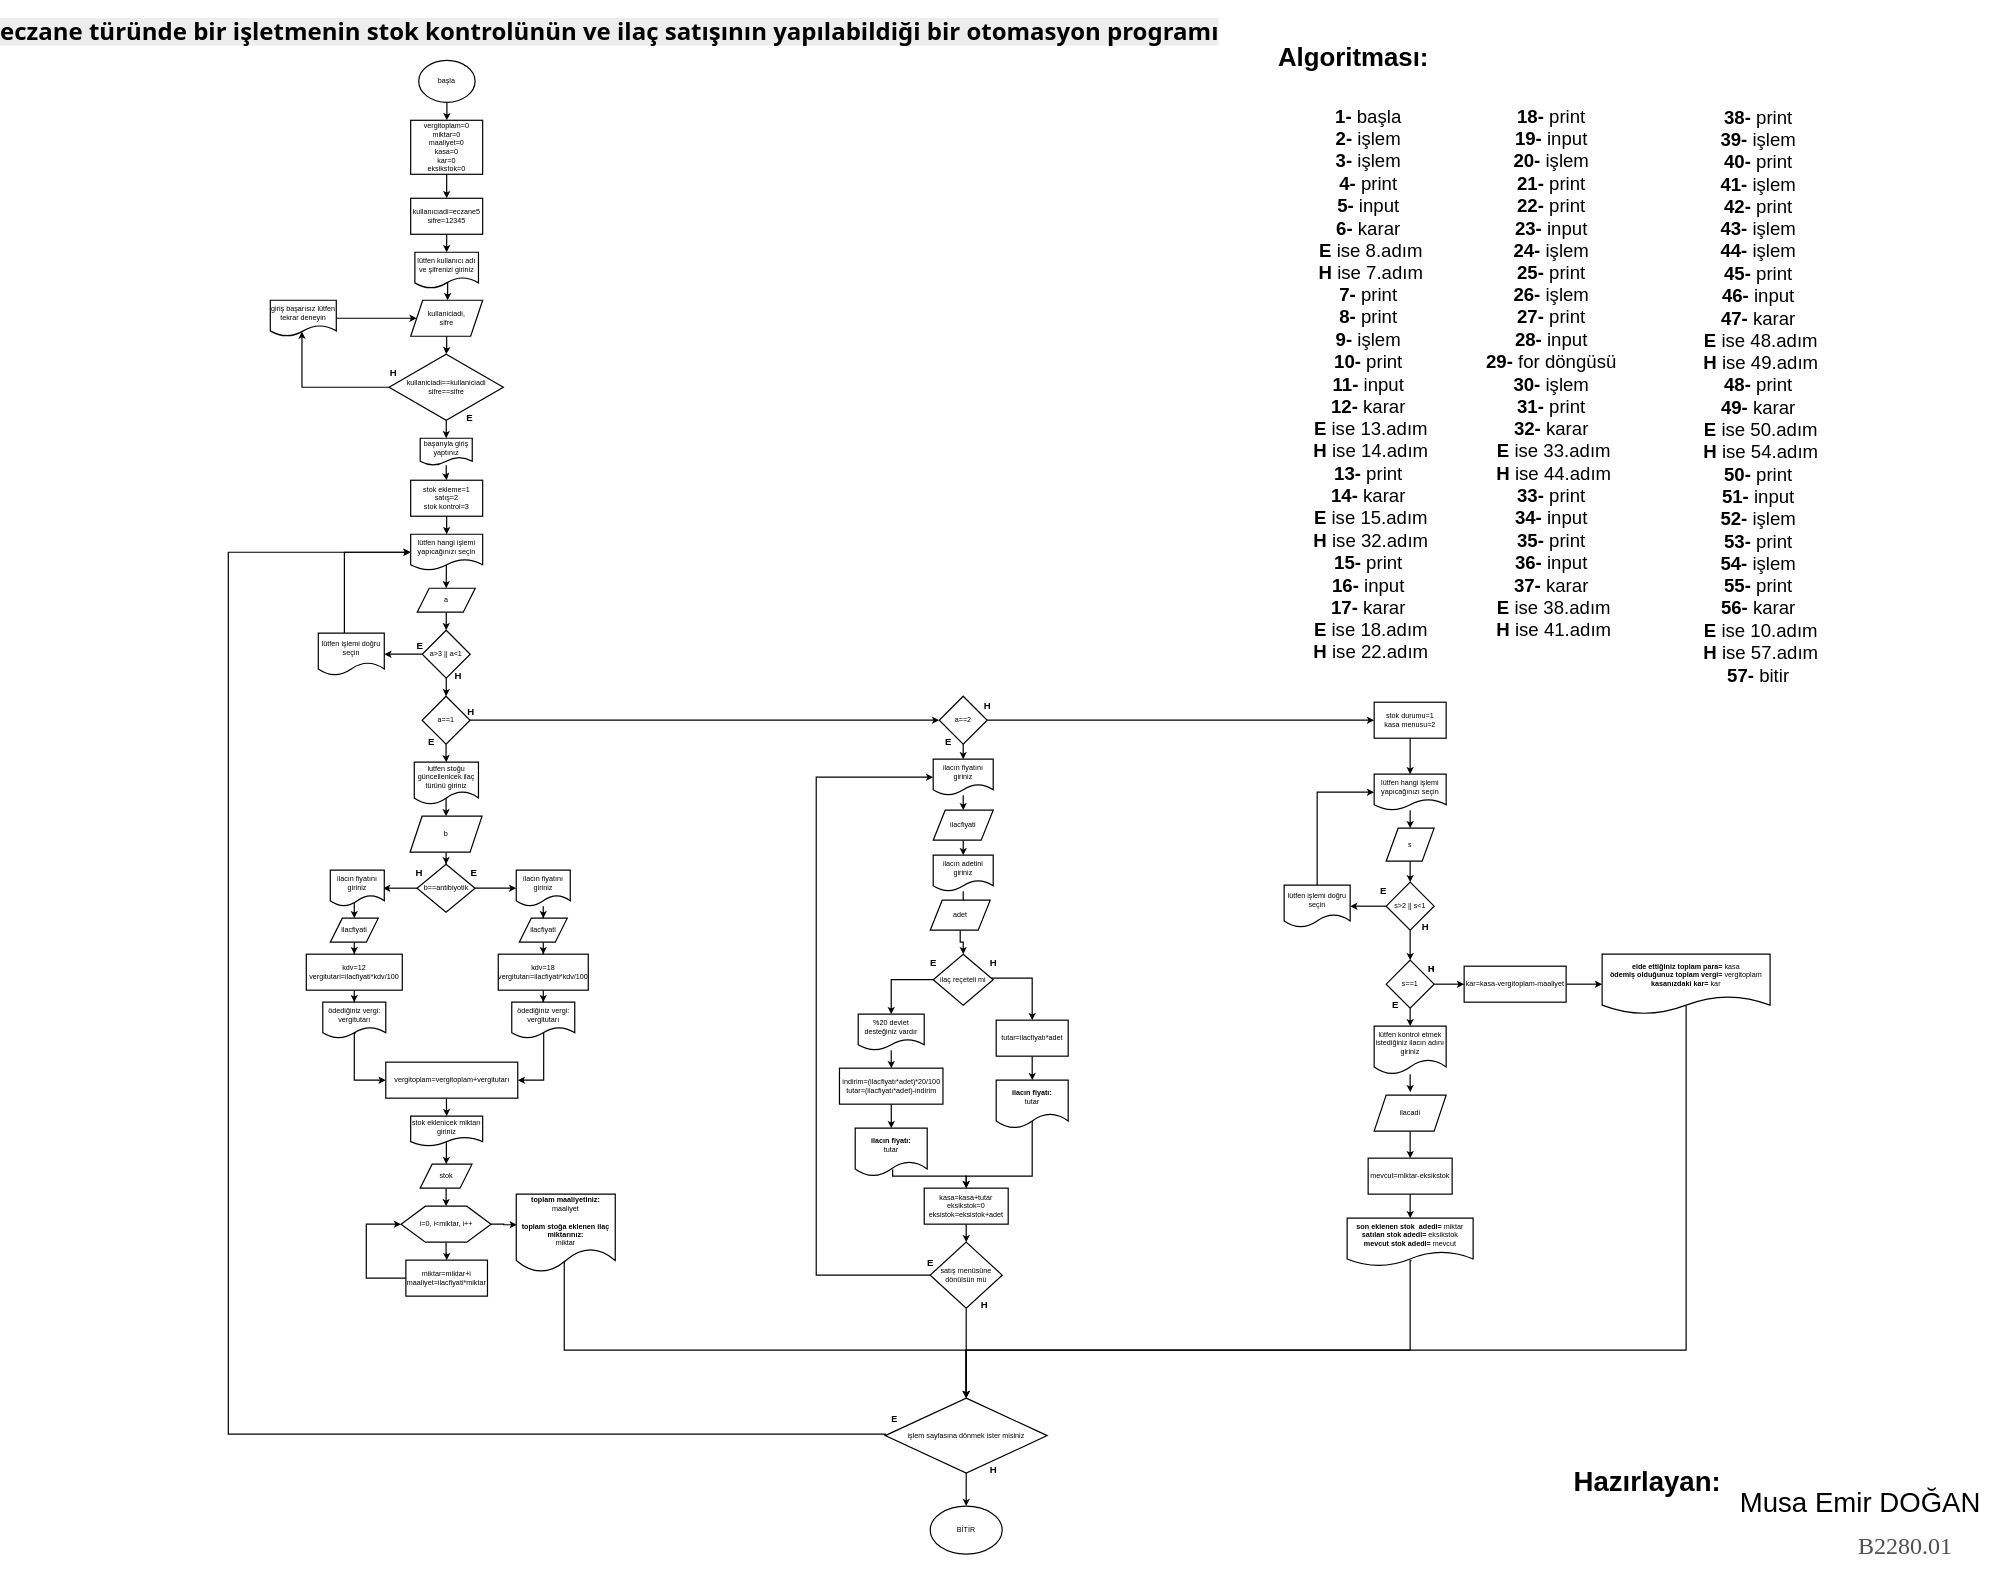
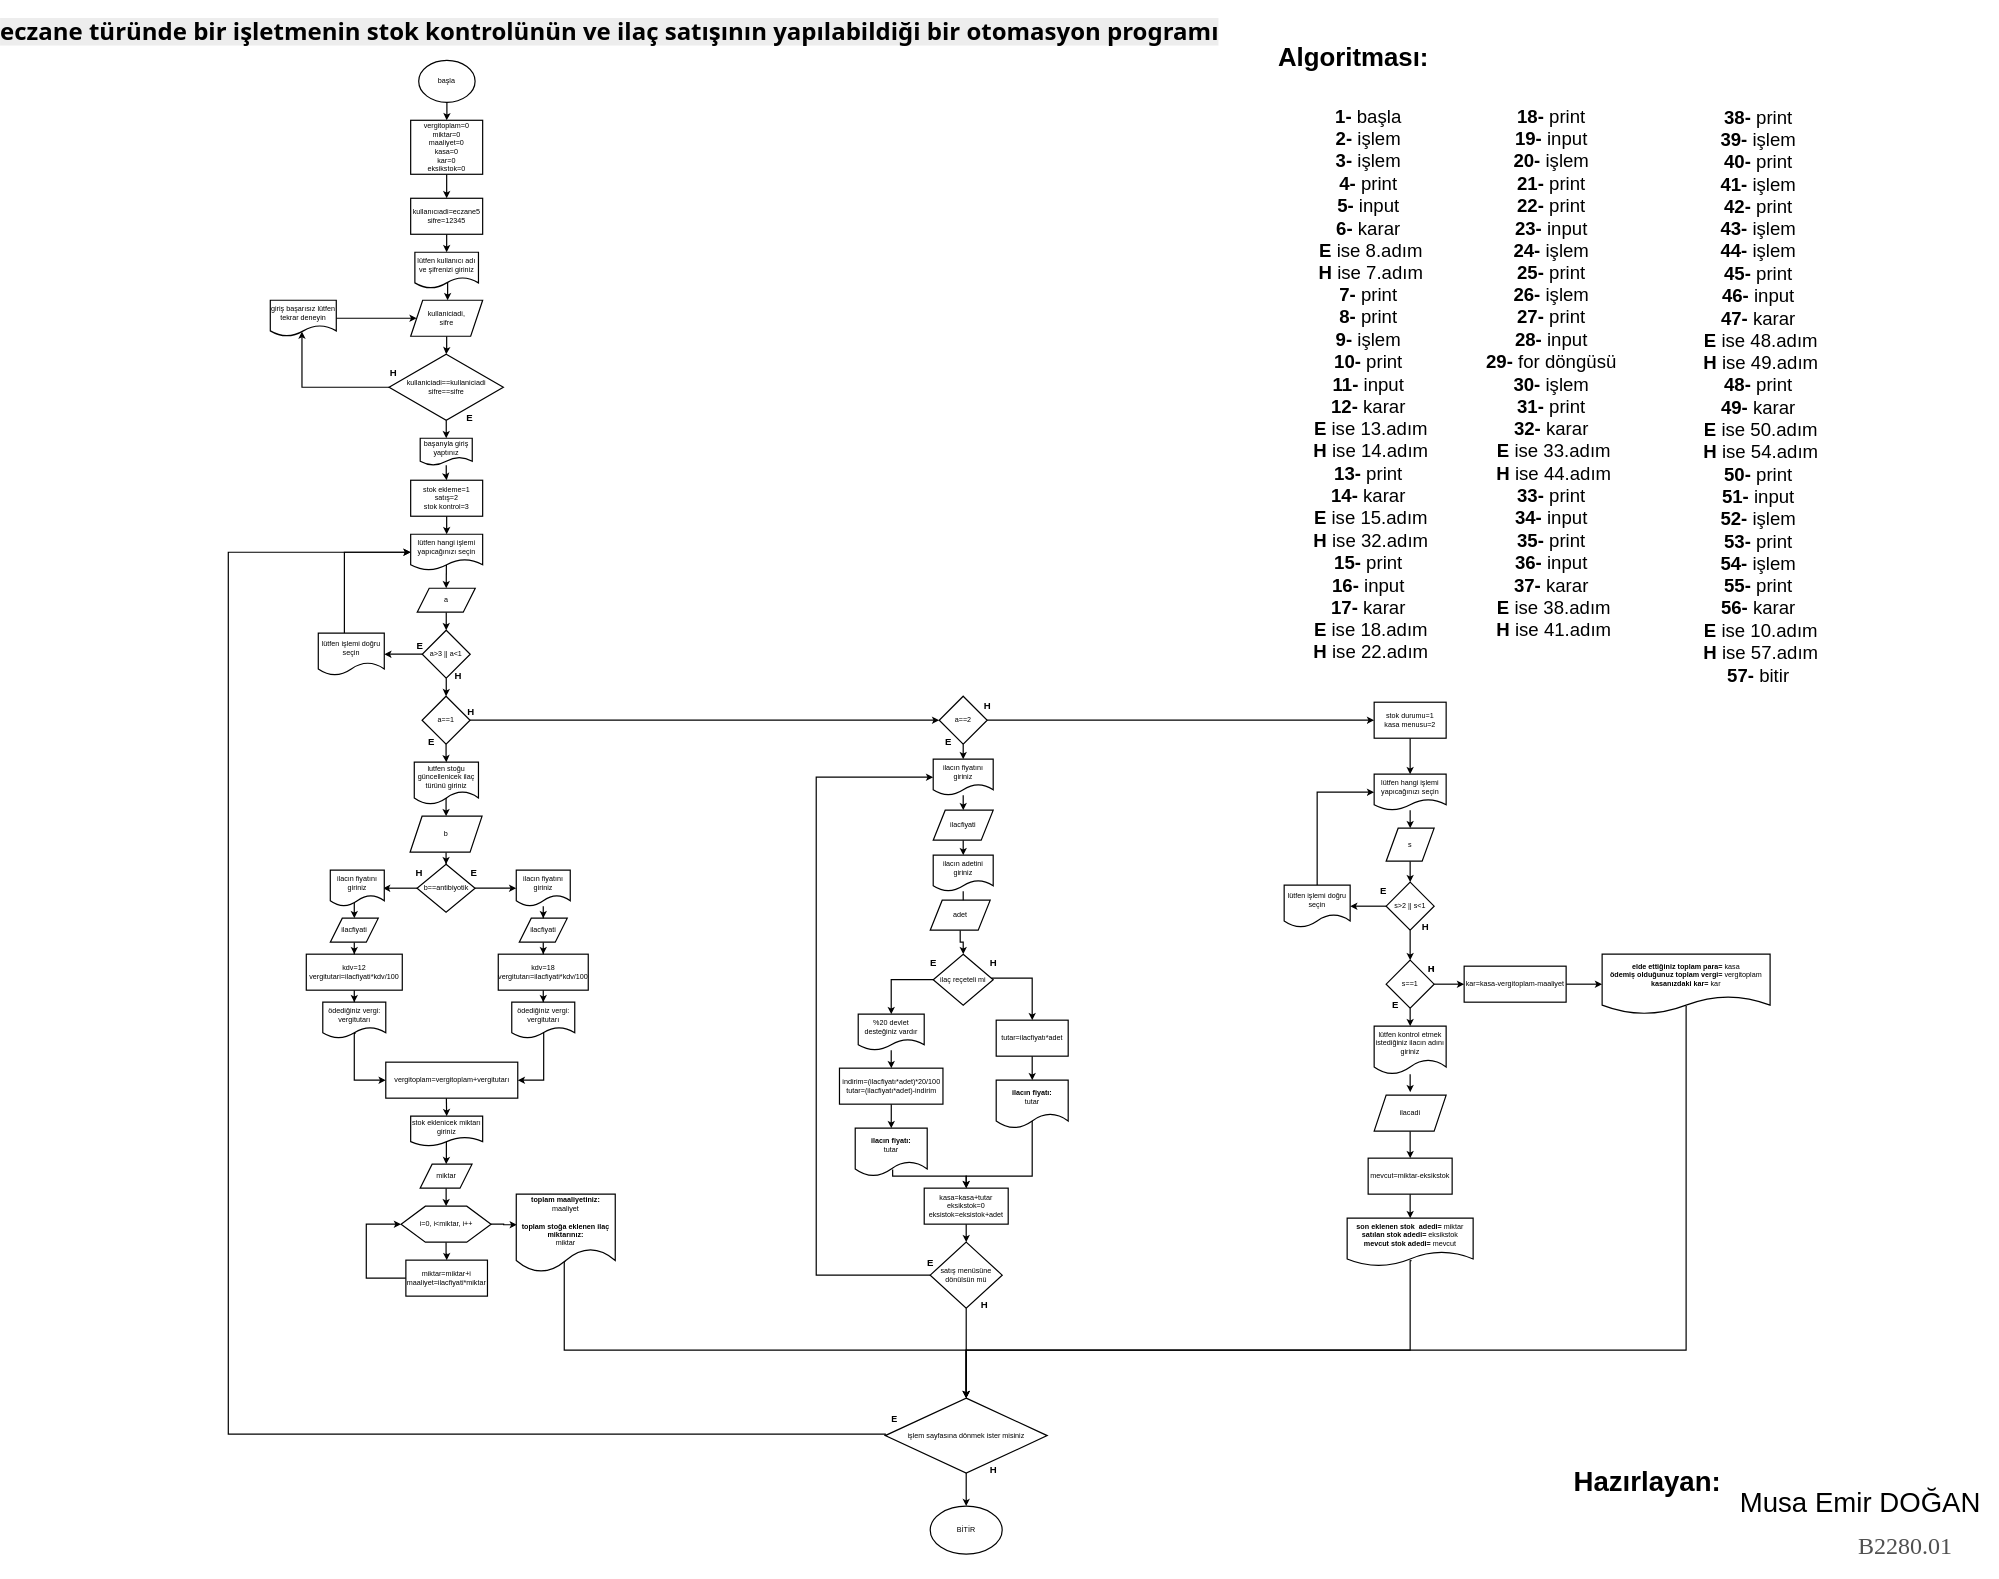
(446, 1176) -> (446, 1176)
